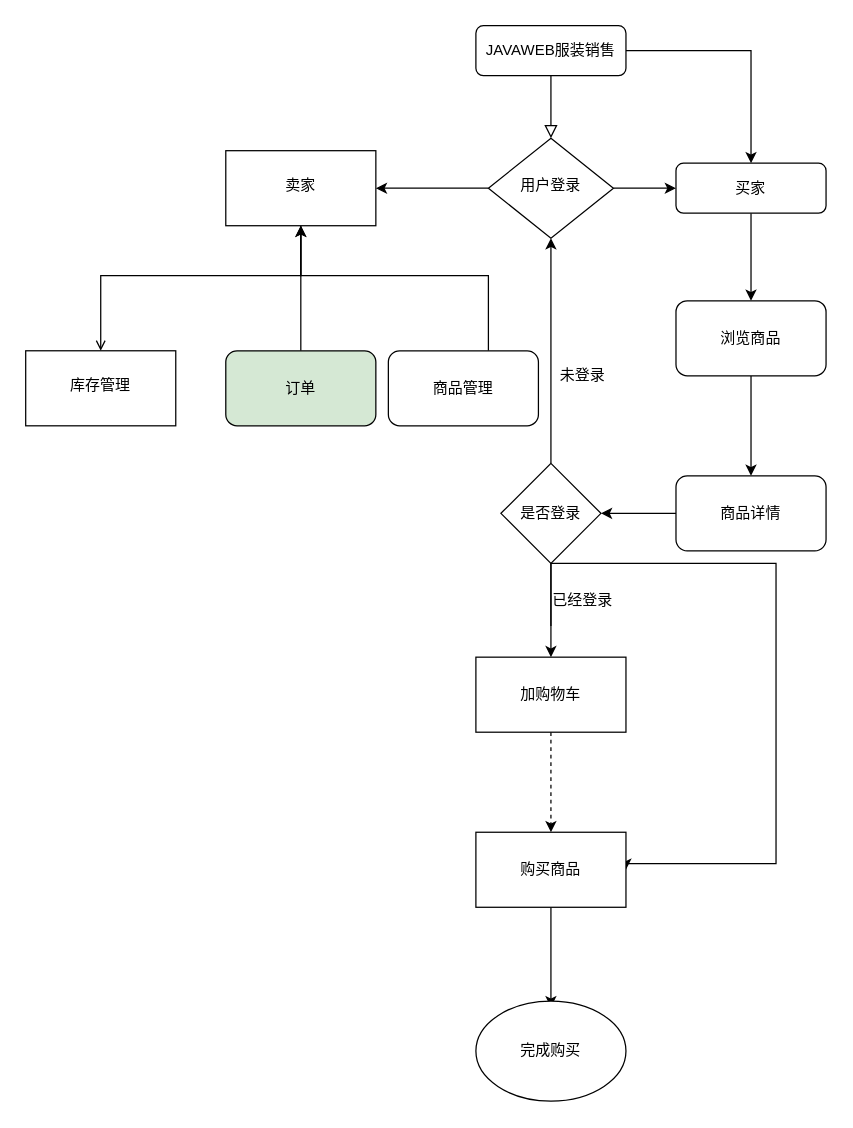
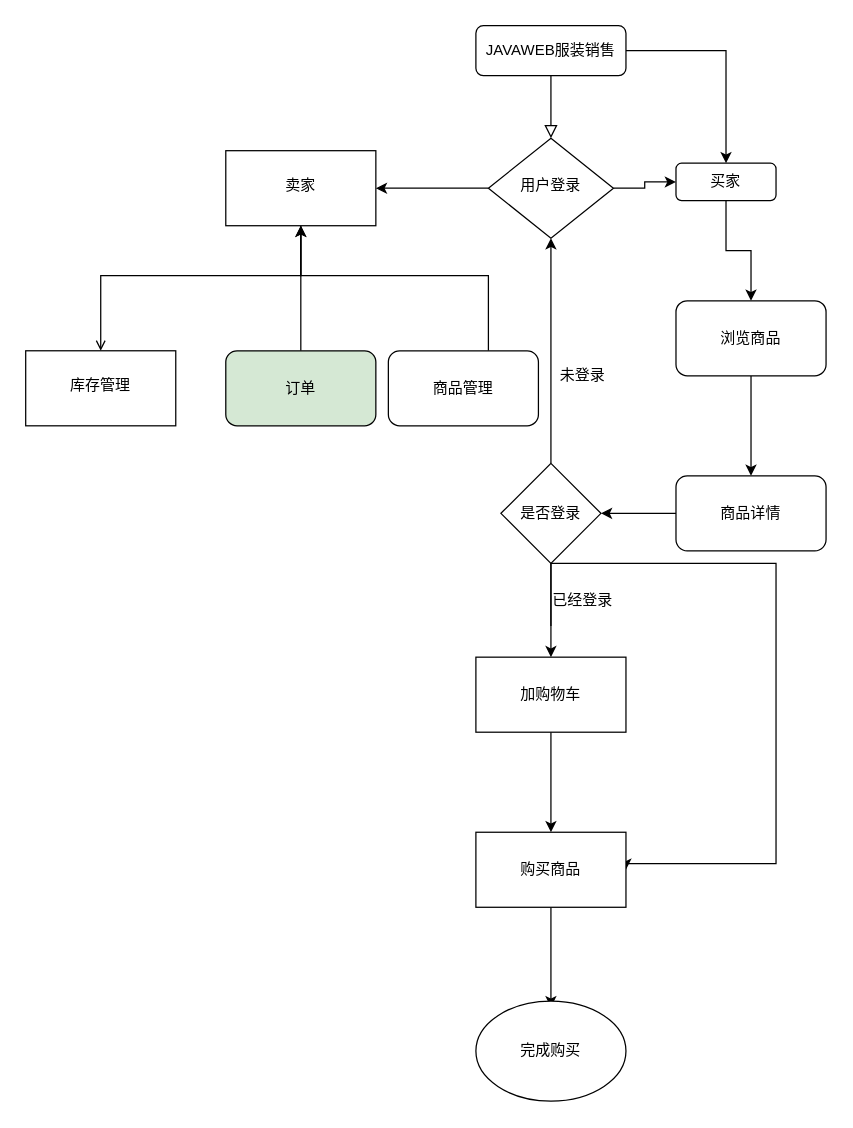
(751, 188) -> (726, 182)
(551, 778) -> (551, 778)
